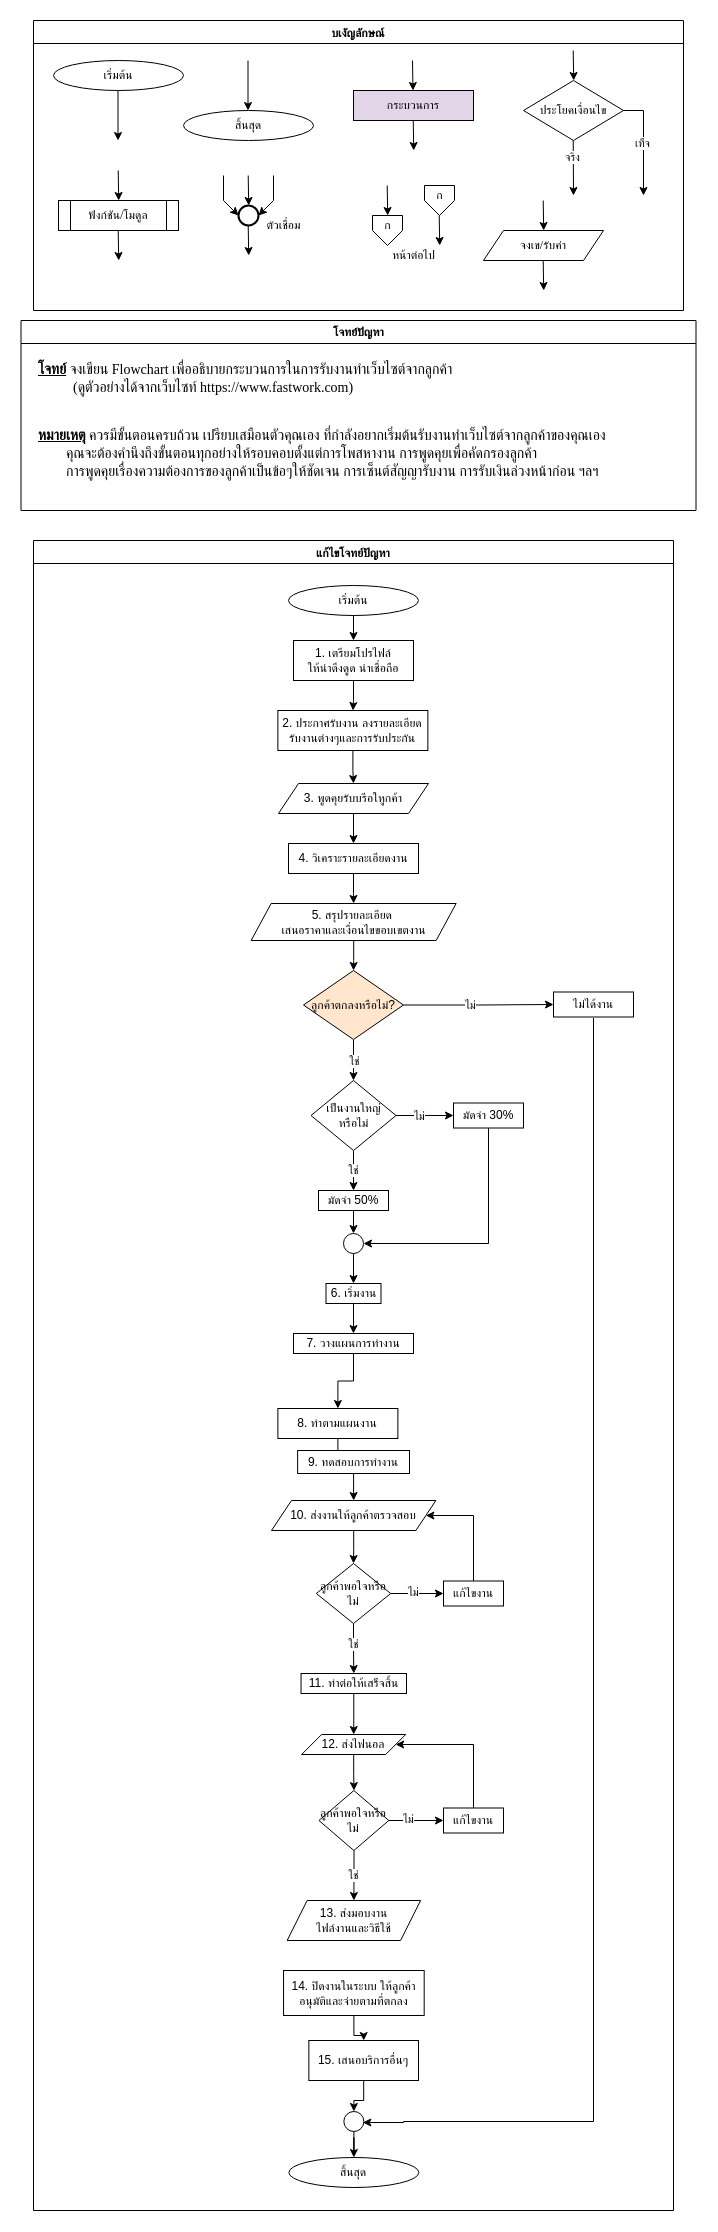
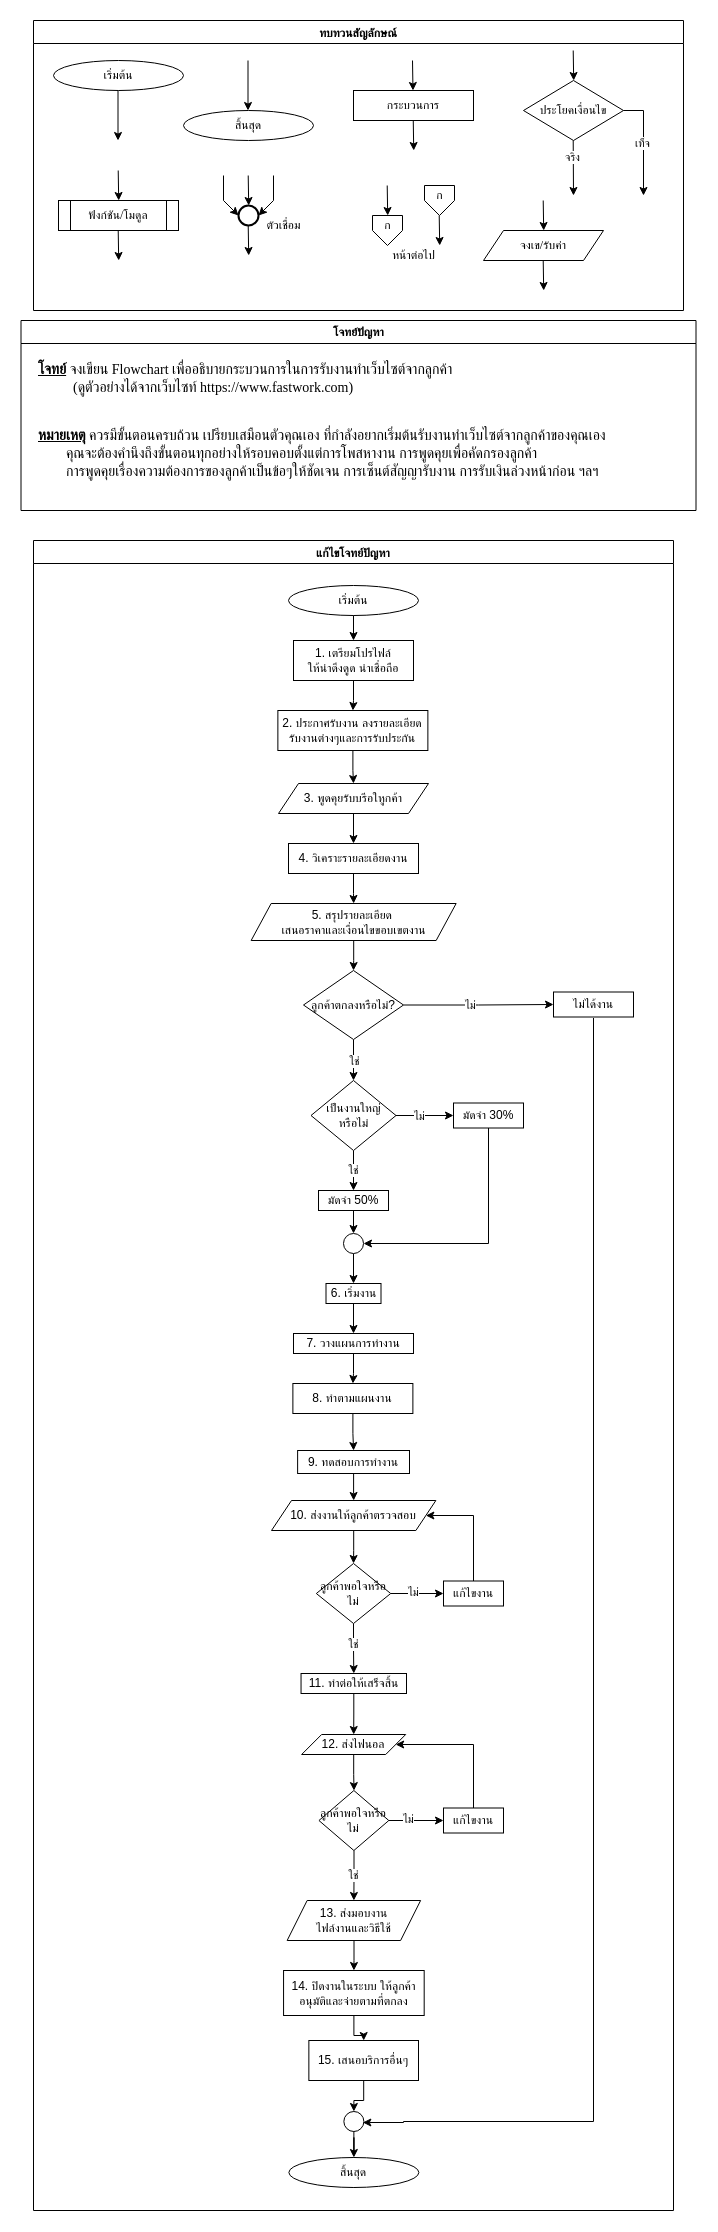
(358, 33) -> (358, 33)
(414, 106) -> (414, 106)
(354, 1005) -> (354, 1005)
(338, 1424) -> (353, 1399)
none -> (354, 1952)
